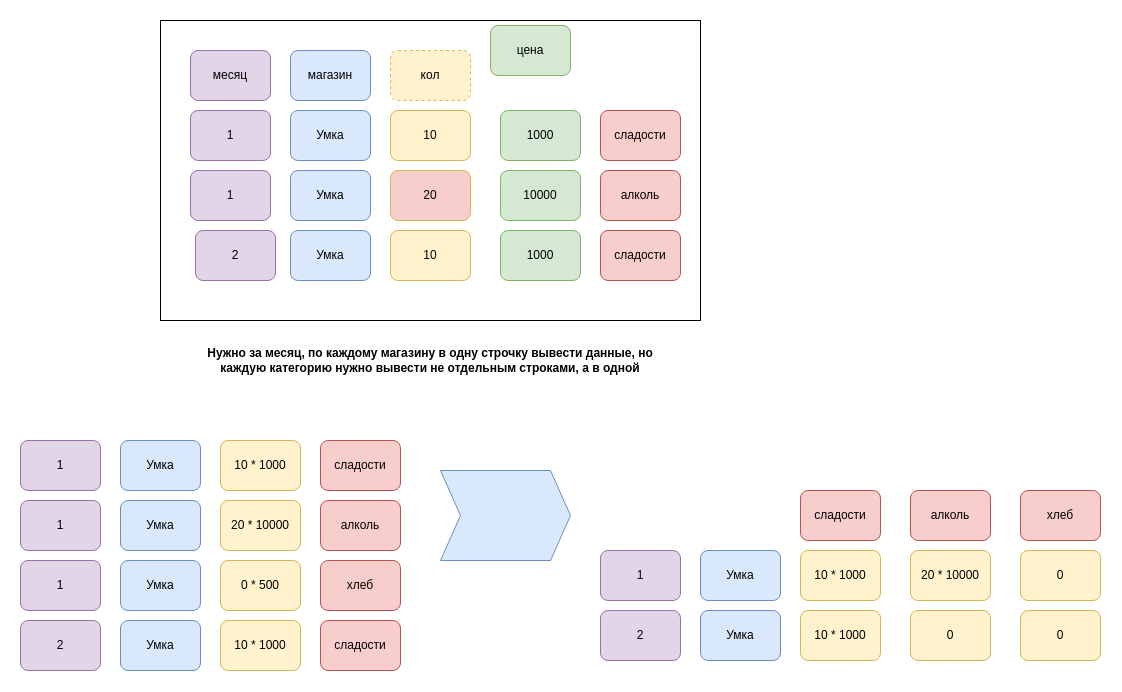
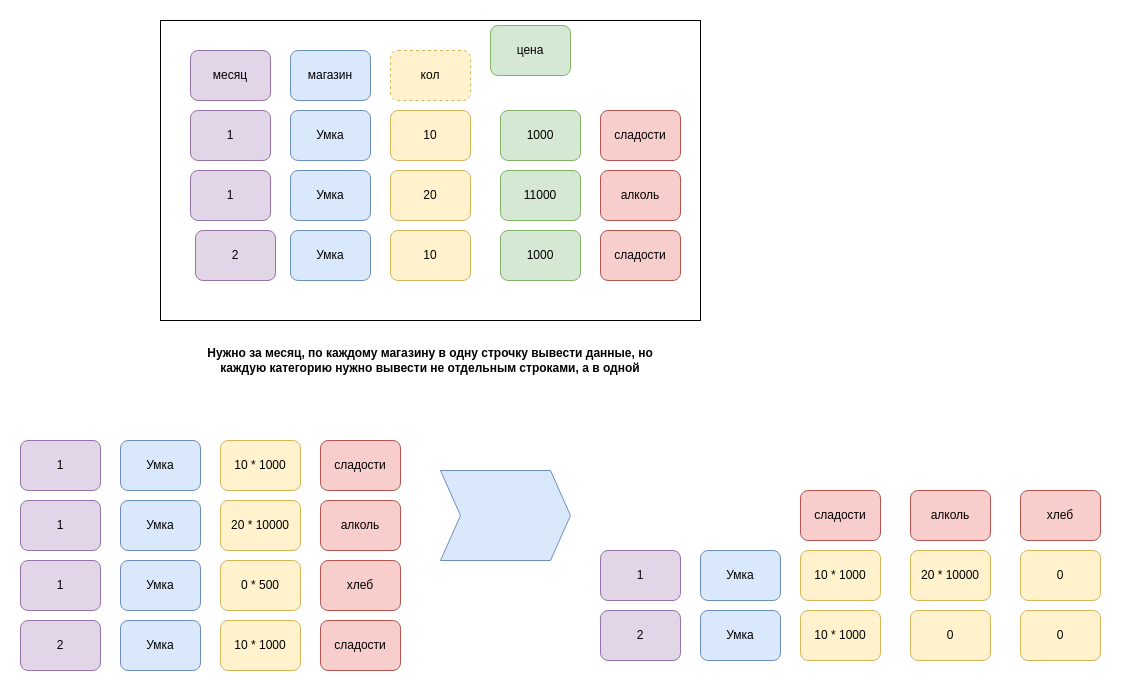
(431, 196) -> (431, 196)
(541, 196) -> (541, 196)
